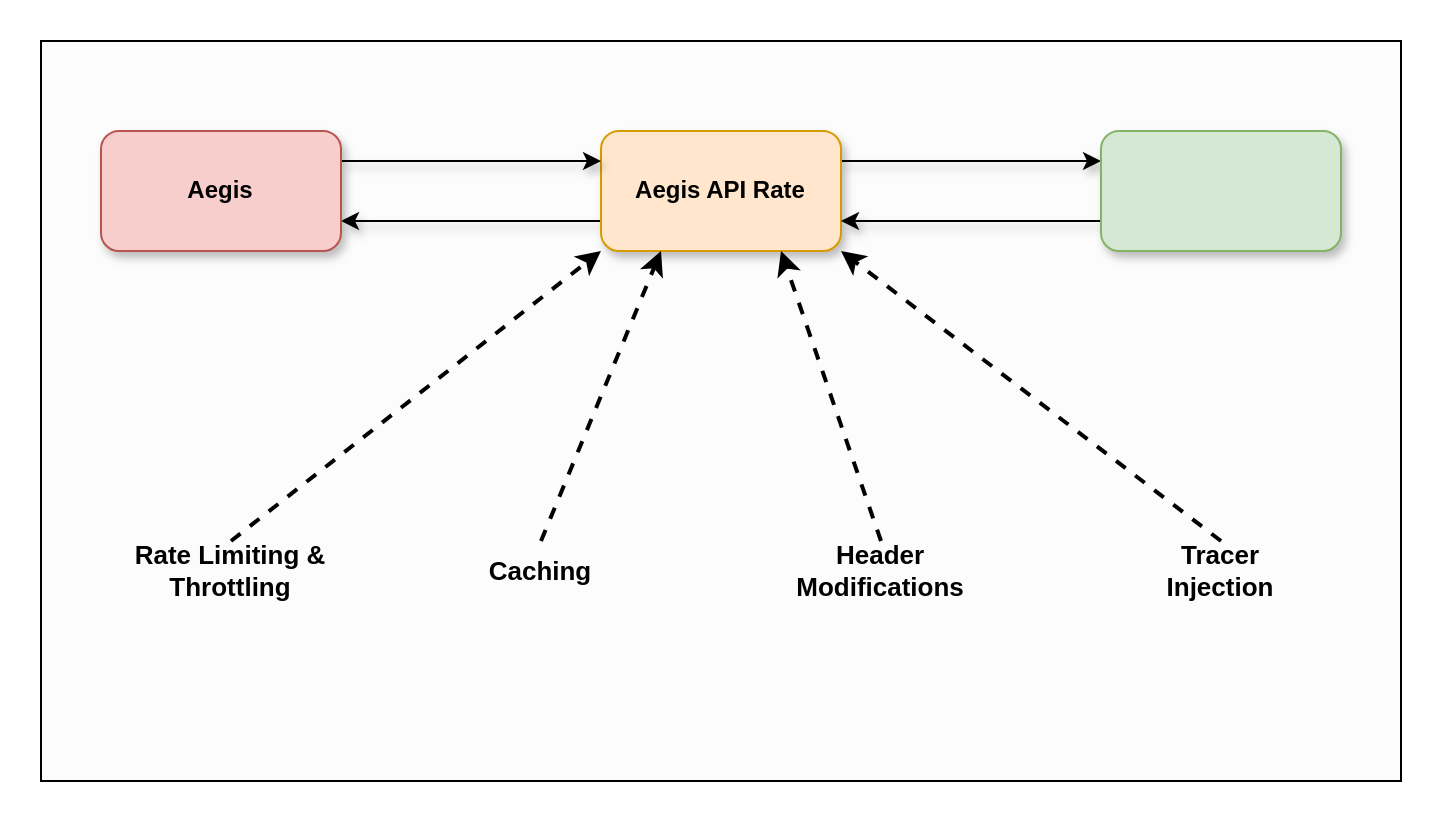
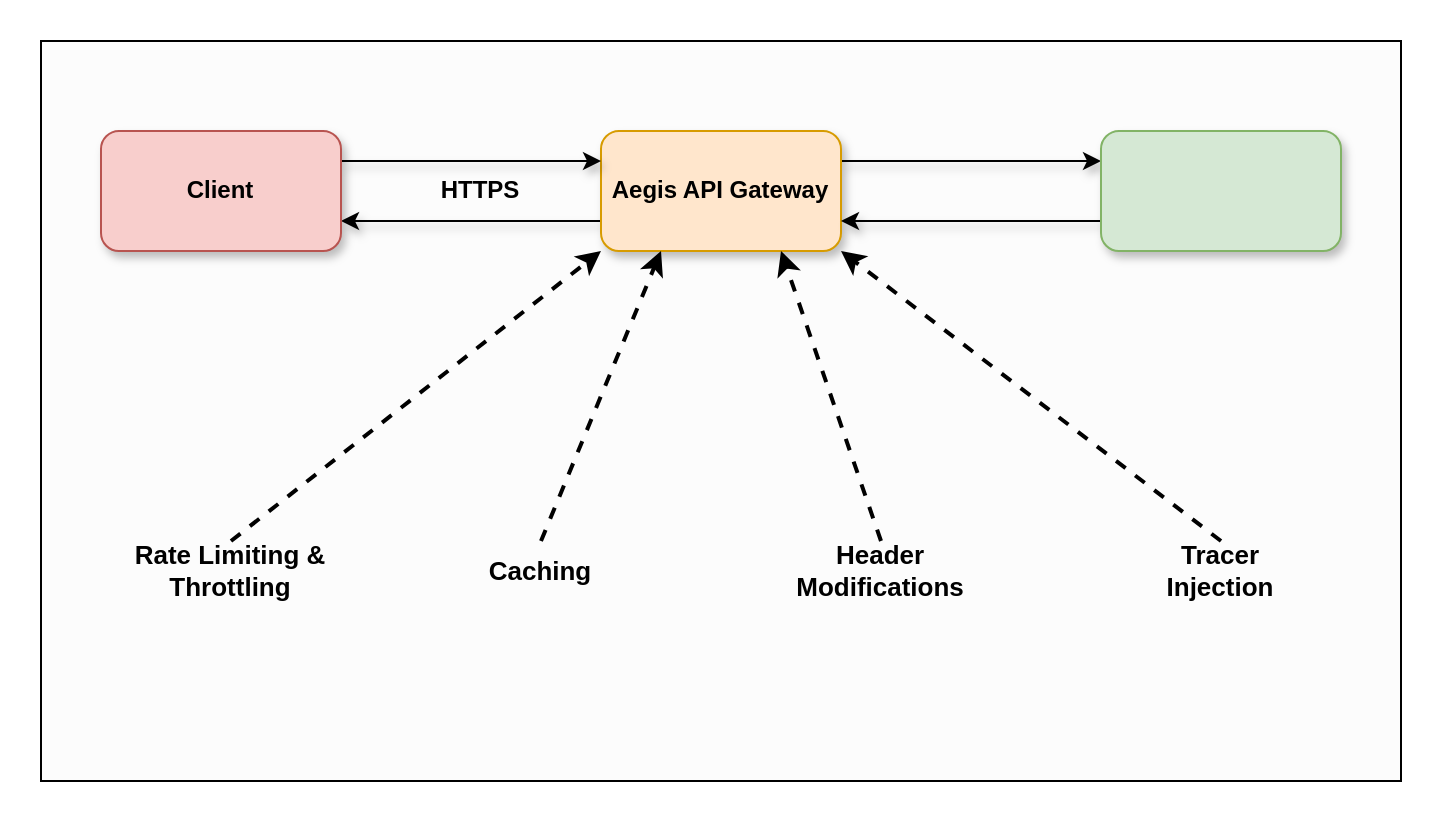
(221, 191) -> (221, 191)
none -> (481, 191)
(721, 191) -> (721, 191)
